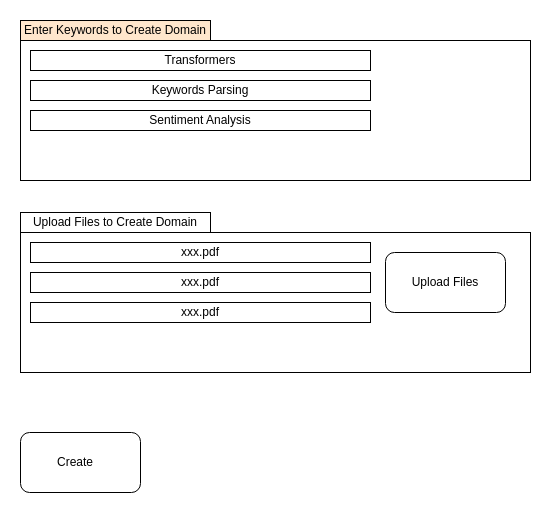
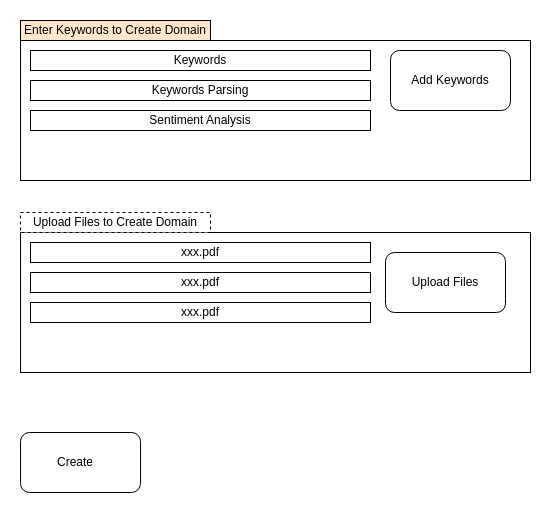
(201, 61) -> (201, 61)
none -> (451, 81)
(116, 223) -> (116, 223)
